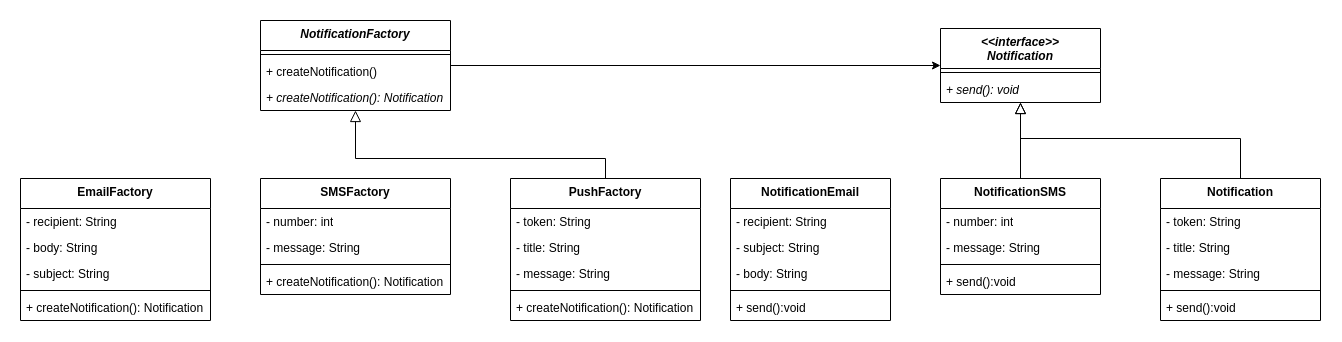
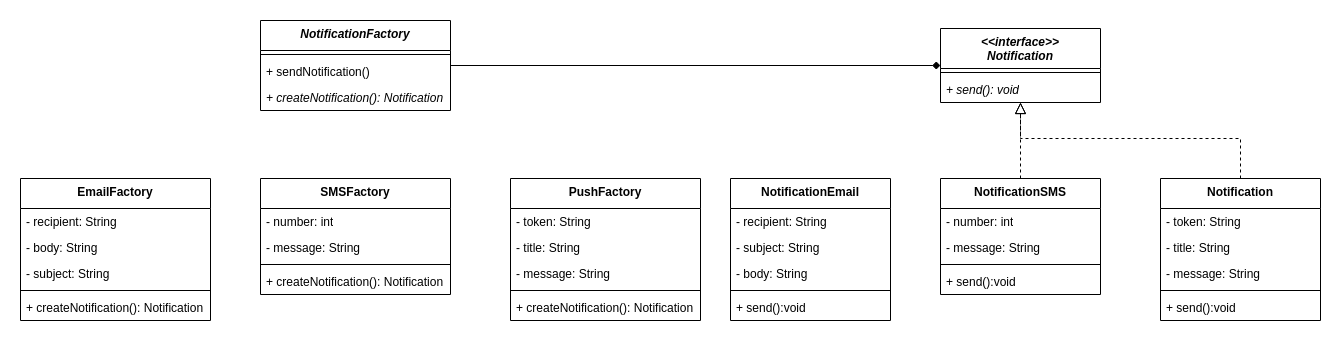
(932, 66) -> (931, 66)
(334, 73) -> (327, 73)
(1151, 139) -> (1151, 139)
(473, 159) -> none
(1021, 159) -> (1021, 159)
